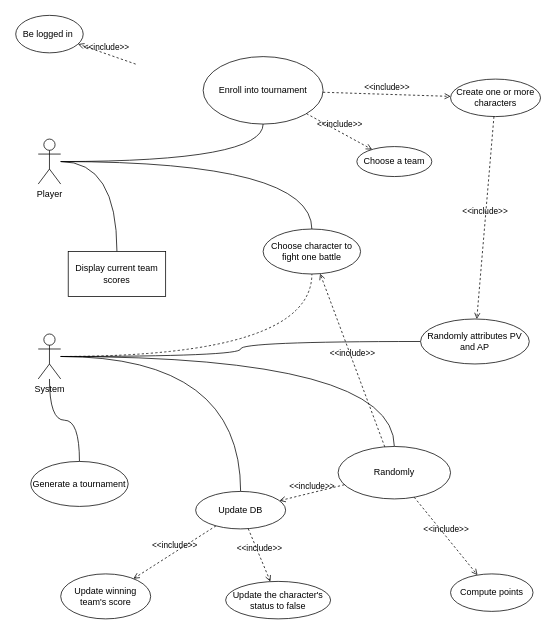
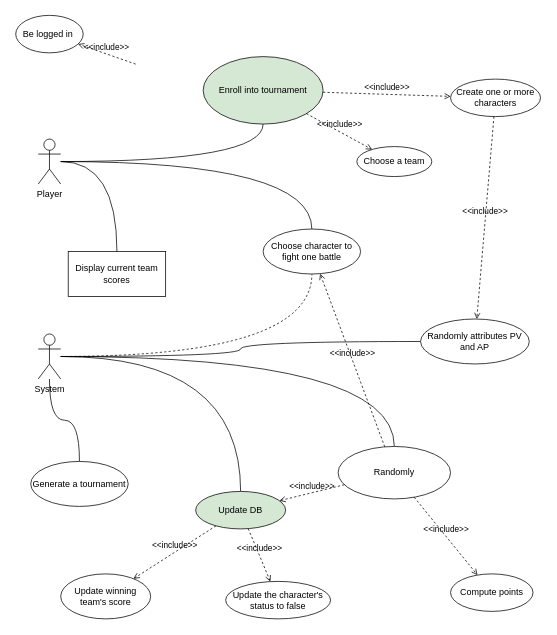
(263, 90) -> (263, 90)
(240, 510) -> (240, 510)
